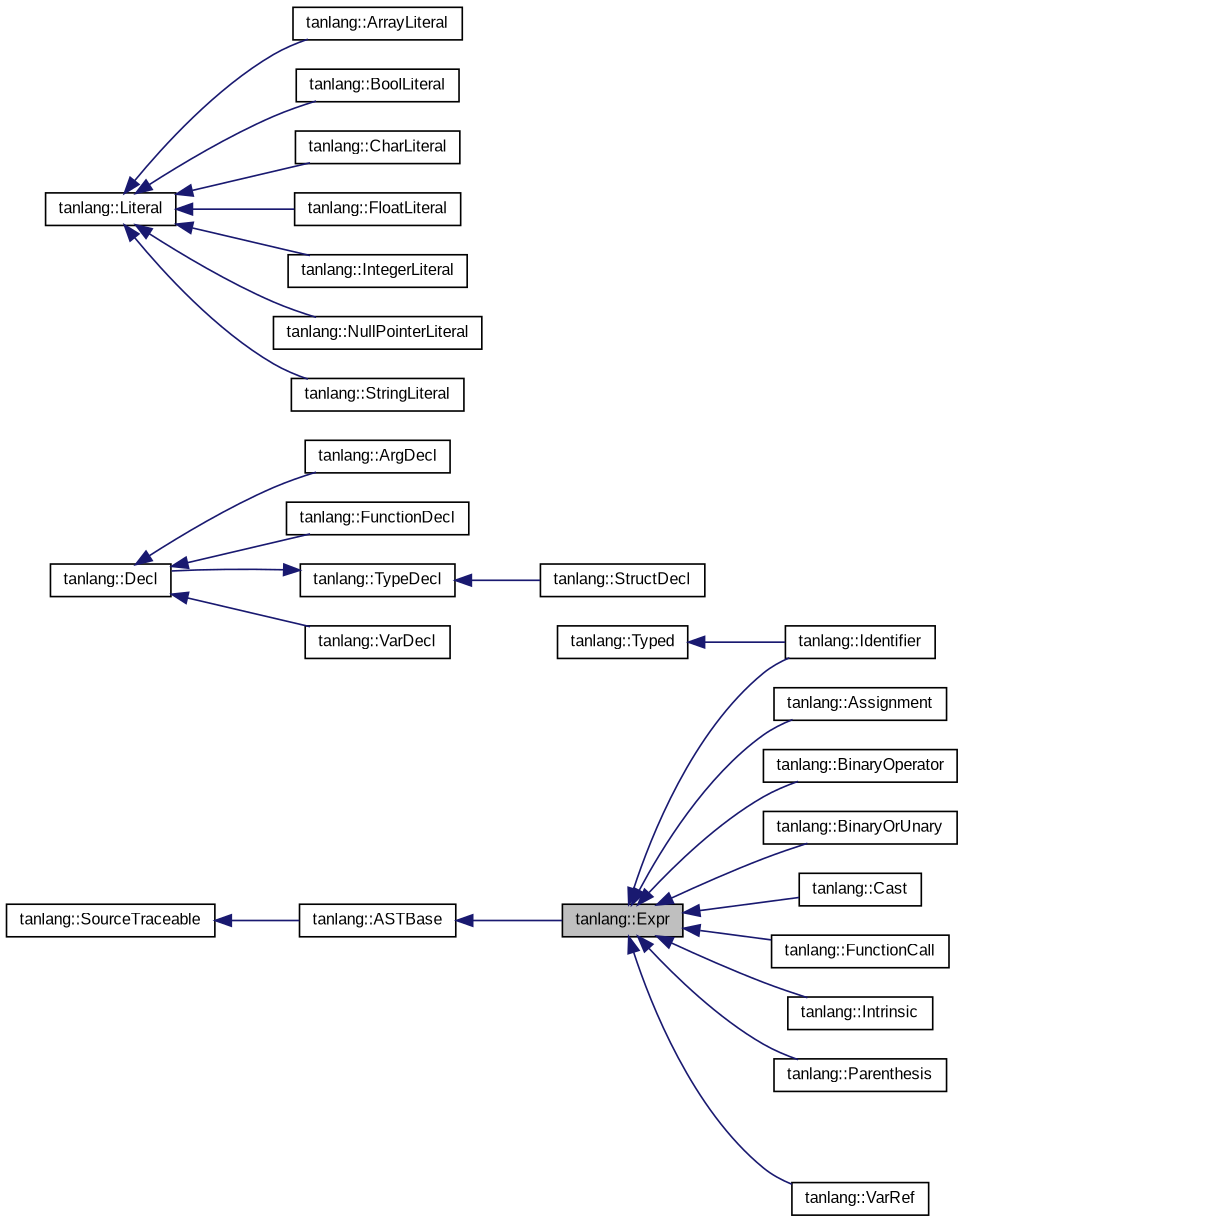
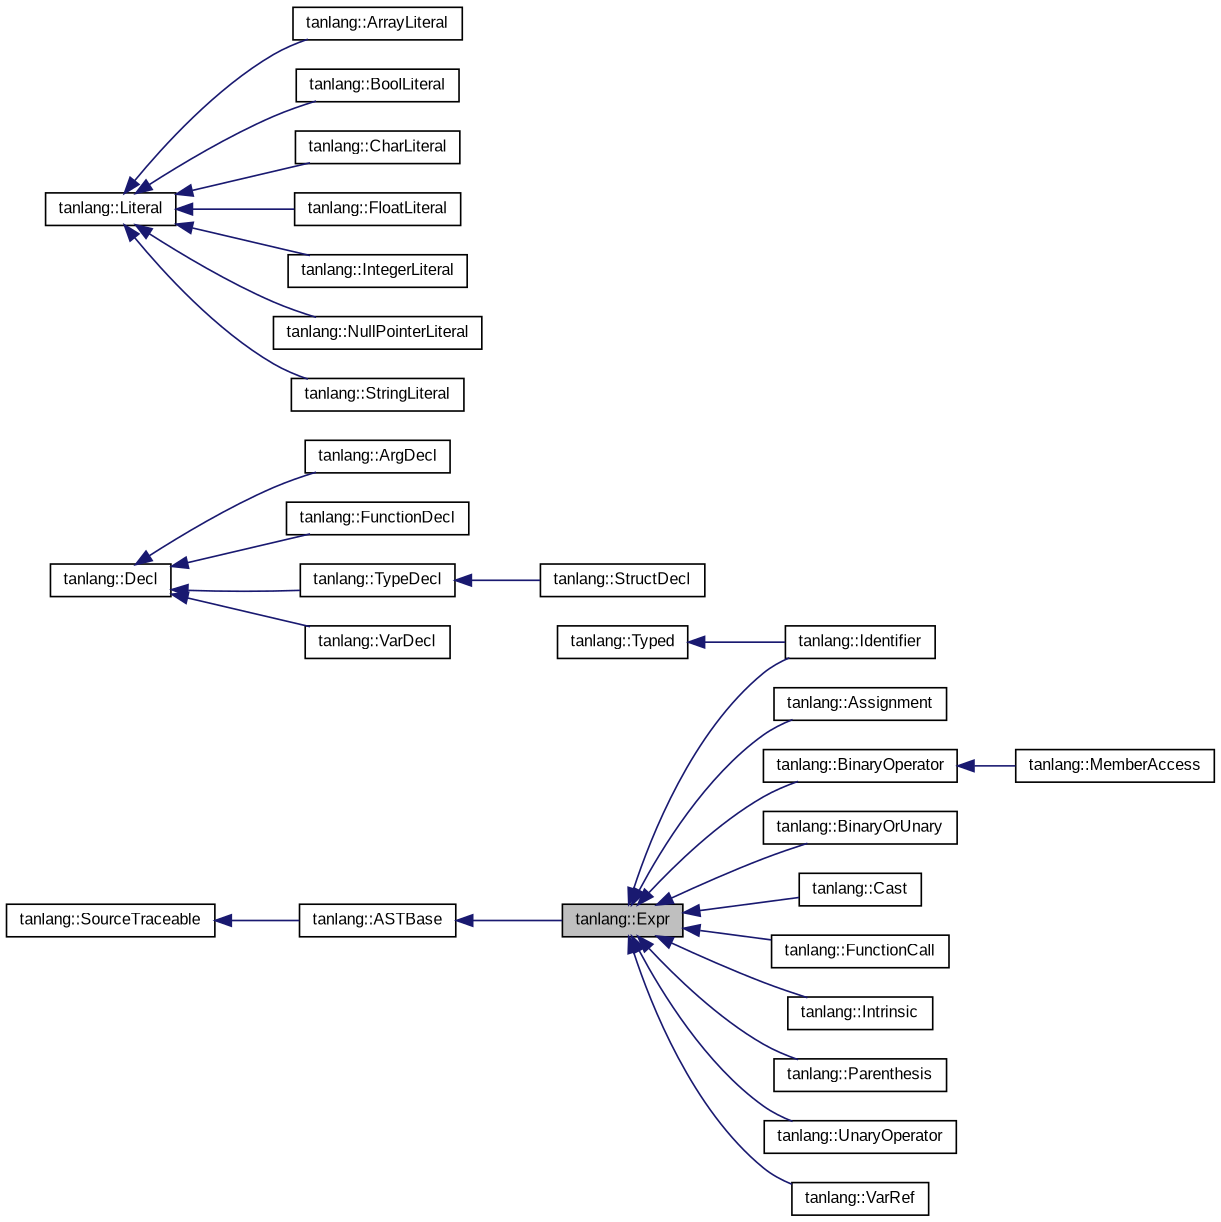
(227, 569) -> (244, 591)
none -> (1115, 766)
none -> (860, 1137)
